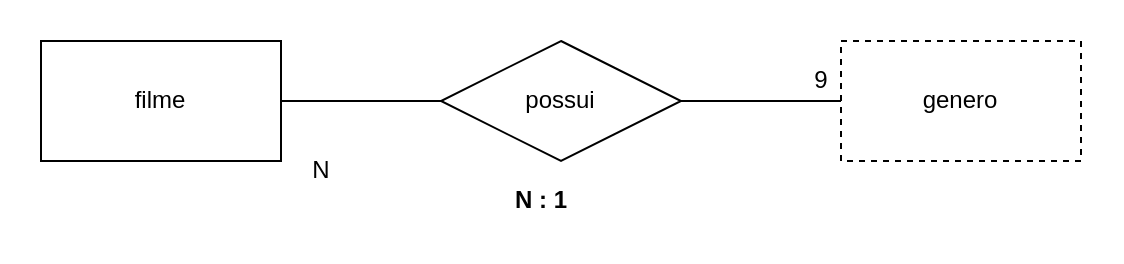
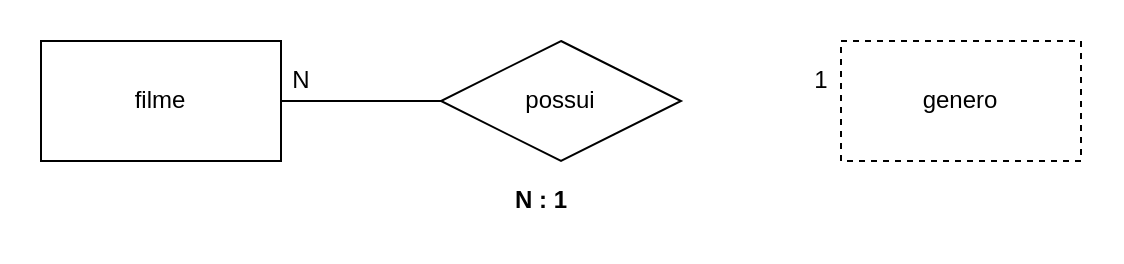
(822, 81) -> (822, 81)
(761, 101) -> none
(321, 171) -> (301, 81)
